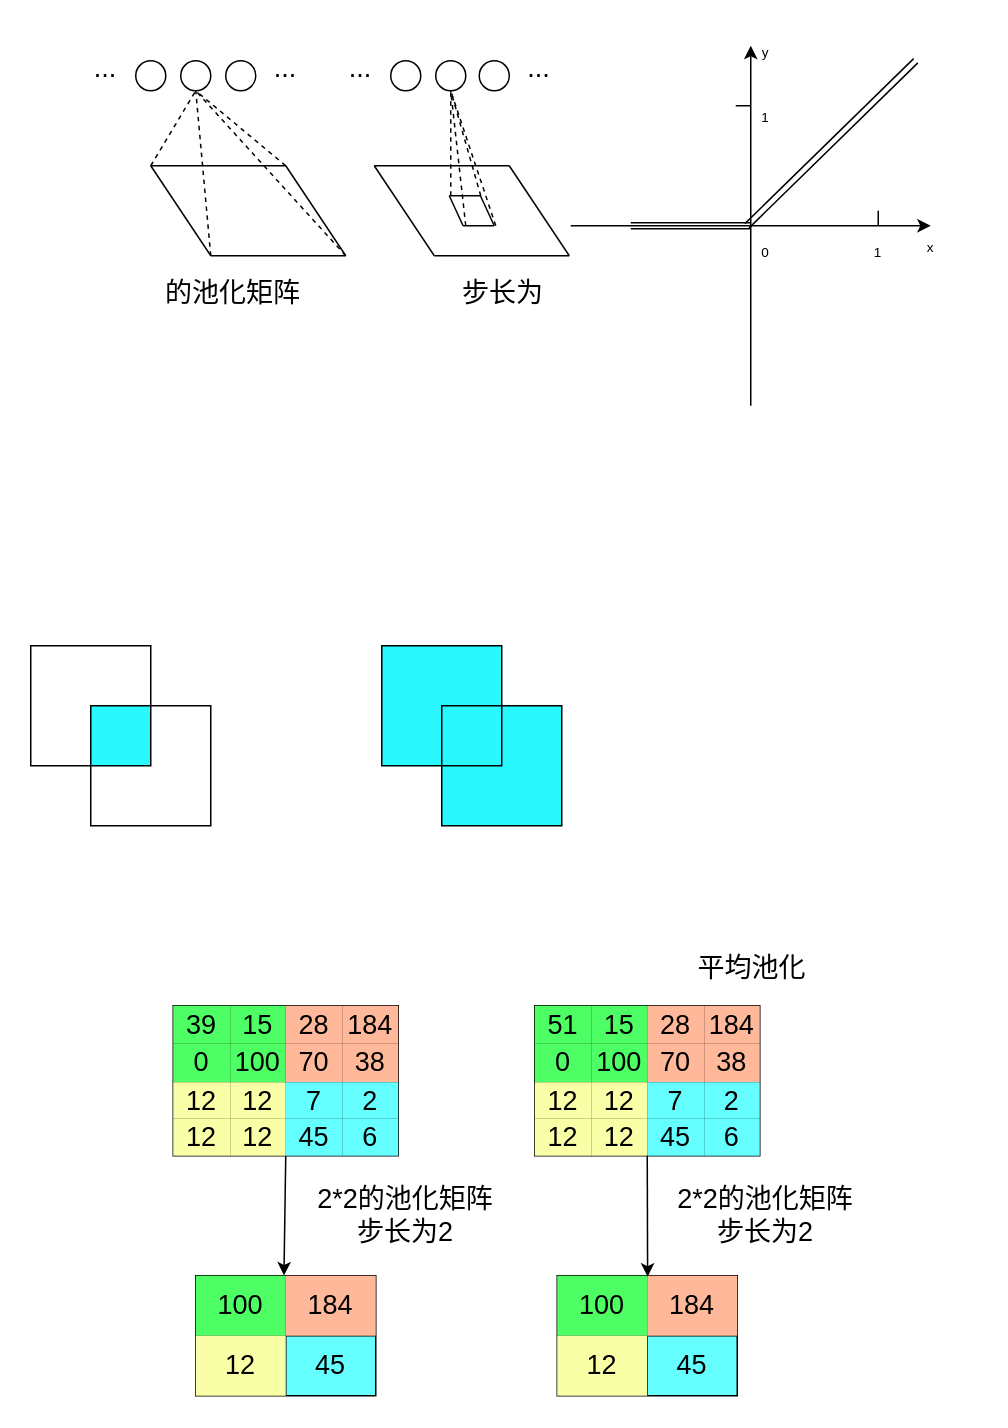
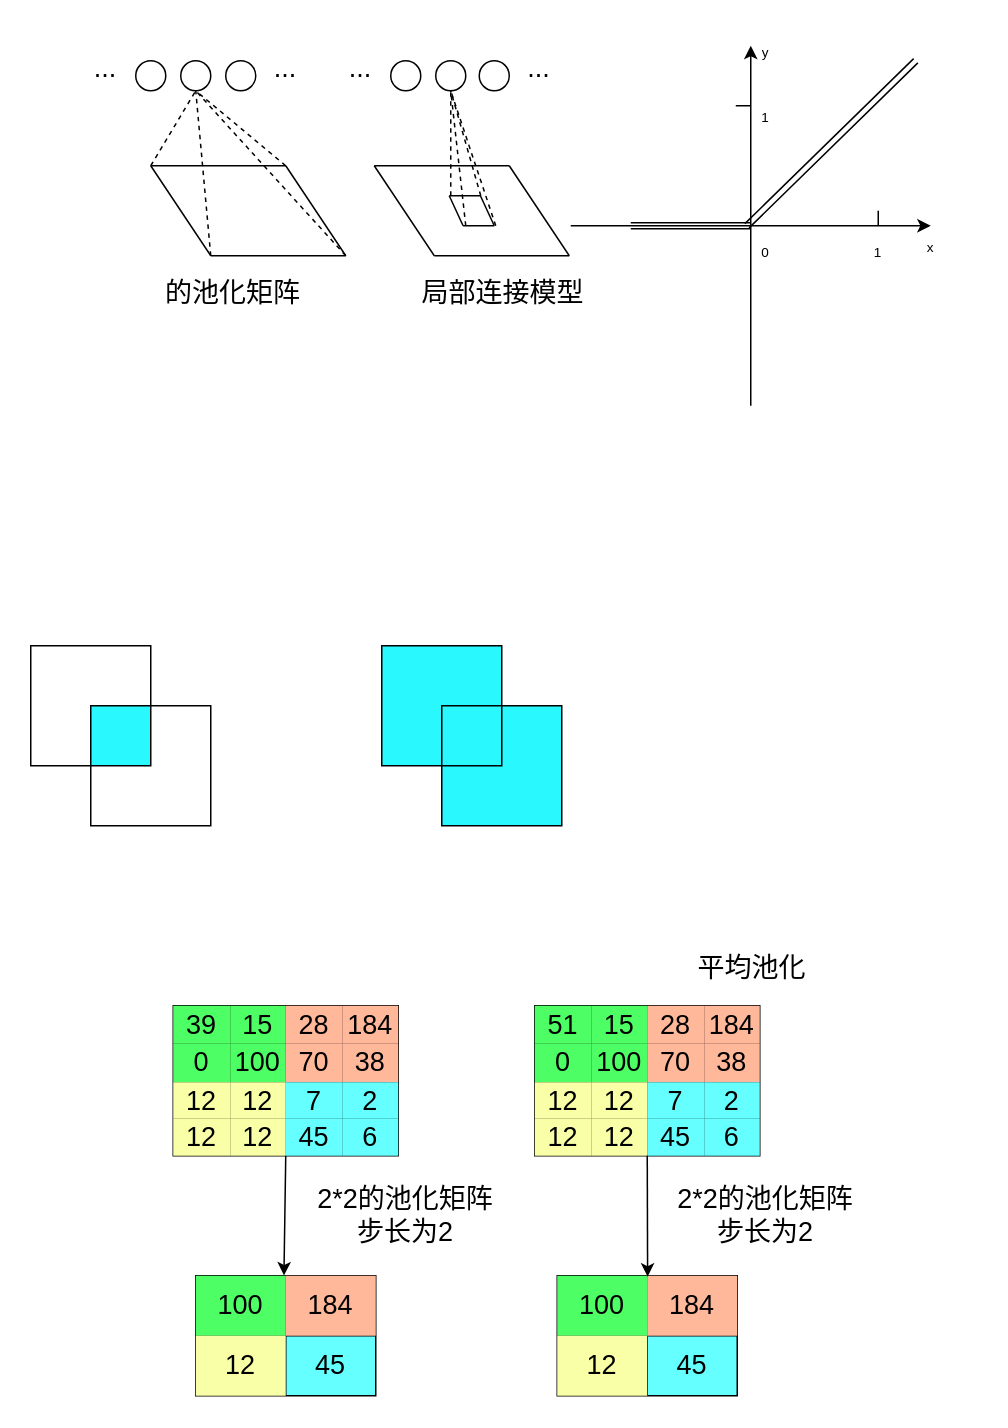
(503, 293) -> (503, 293)
